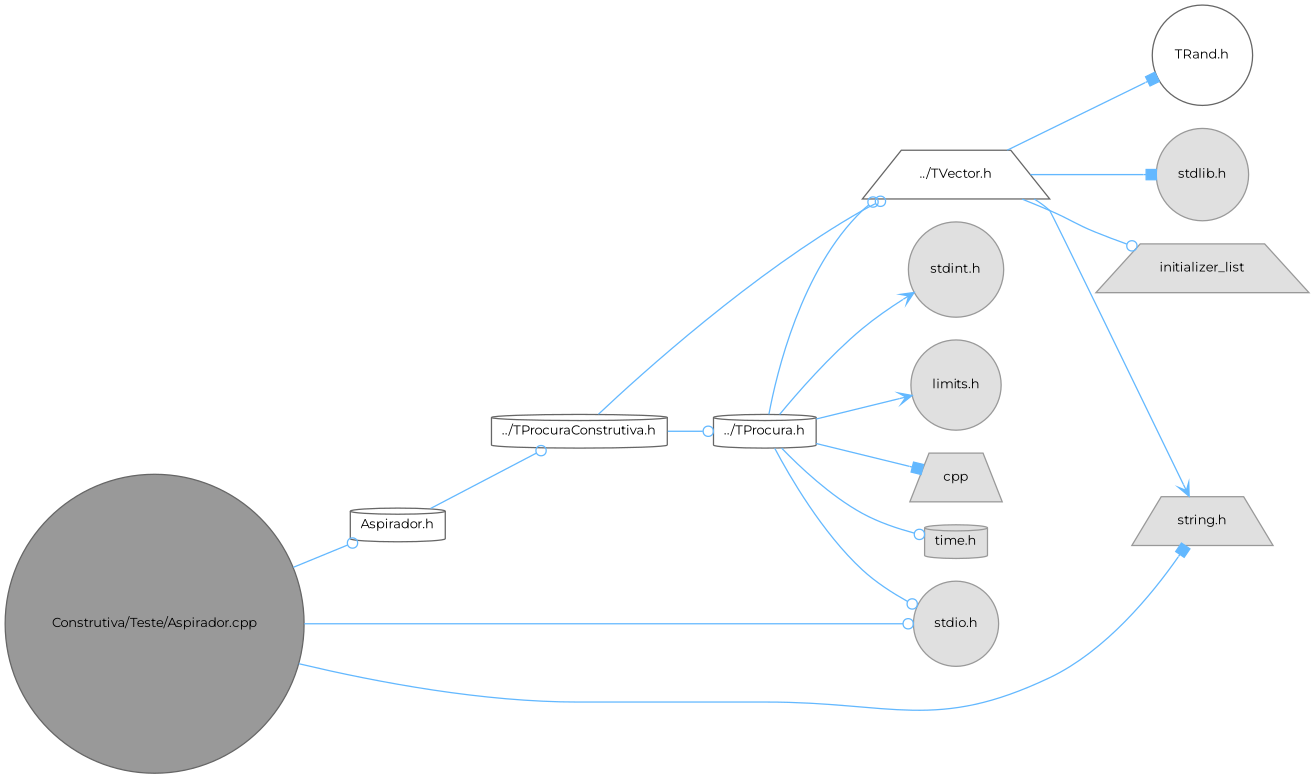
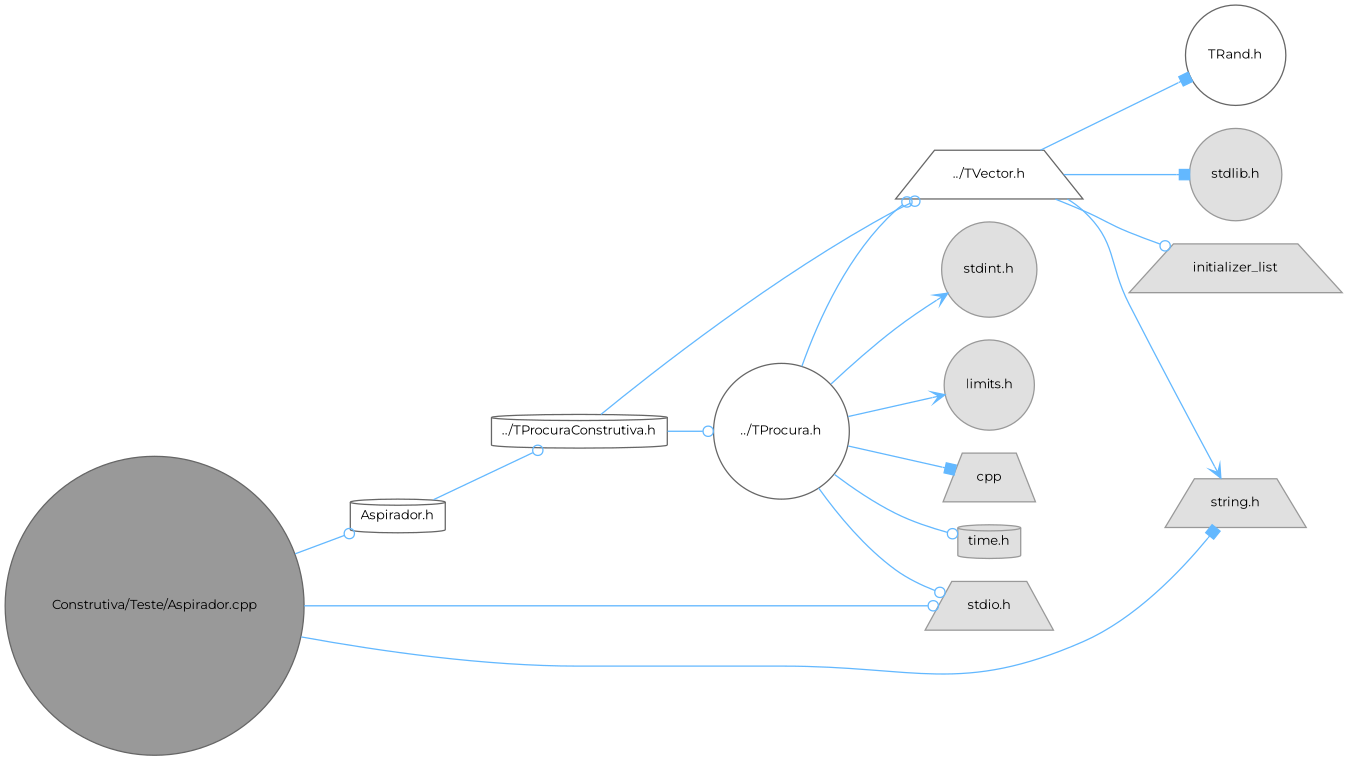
(765, 431) -> (781, 431)
(956, 624) -> (989, 606)
